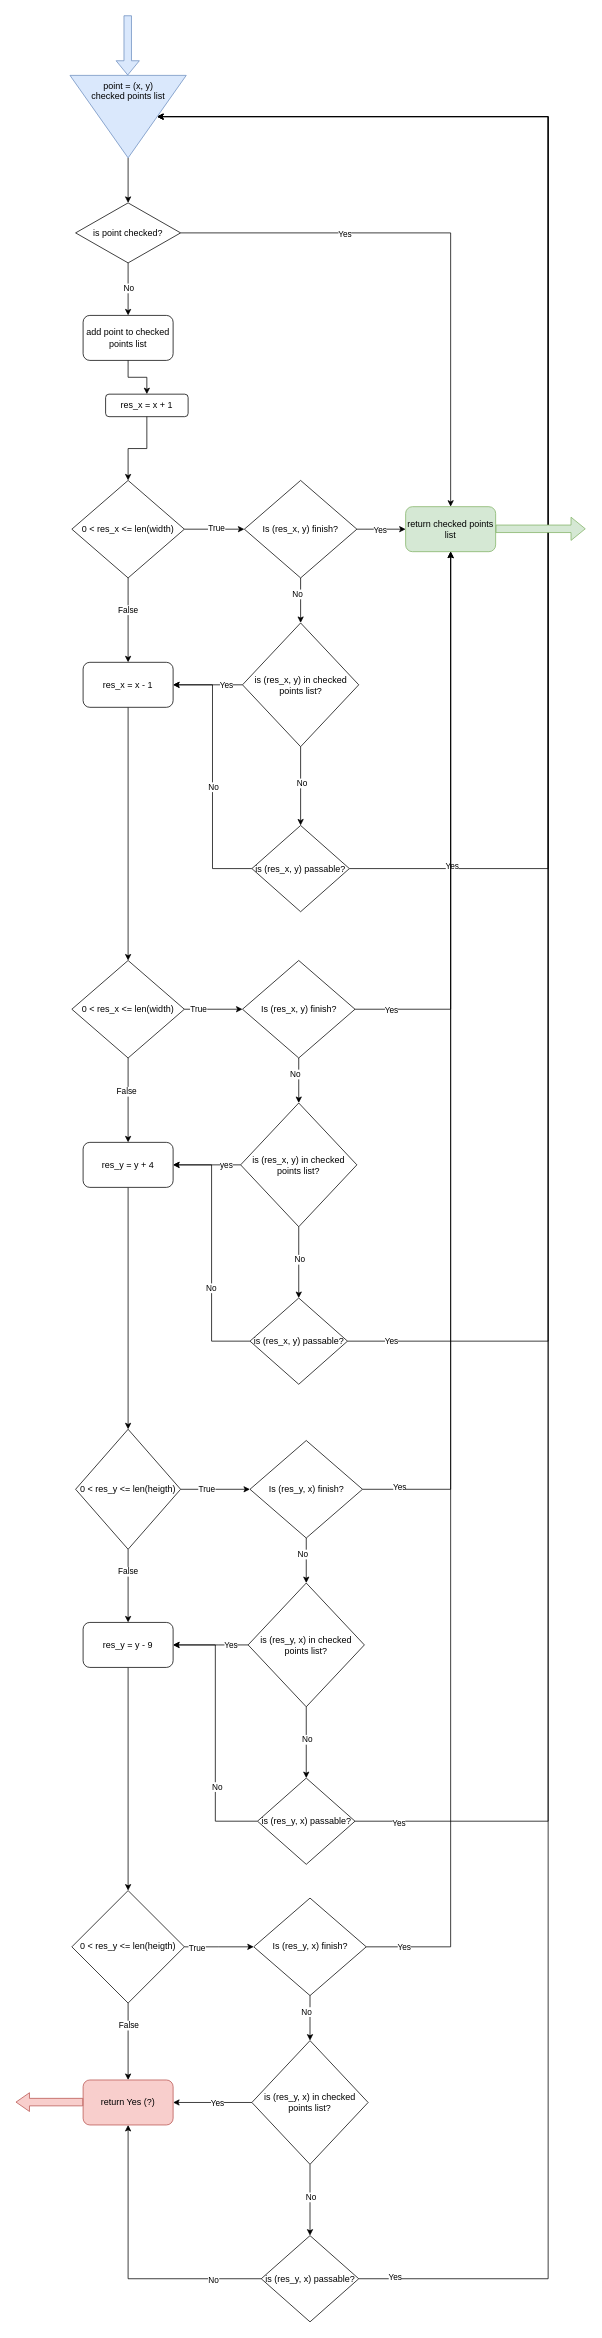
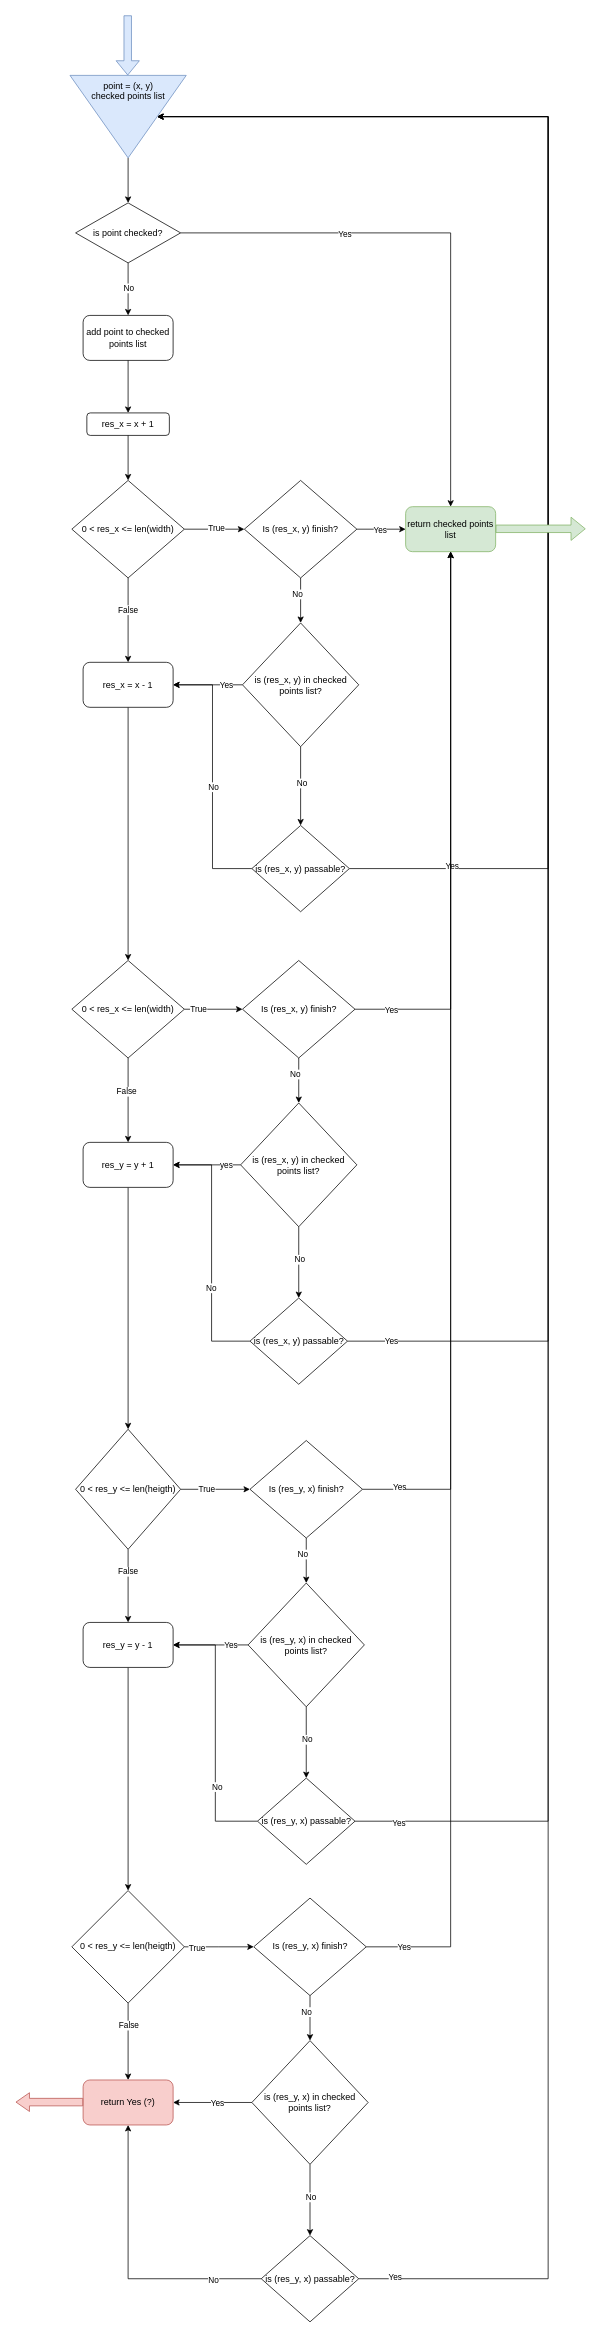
(147, 405) -> (128, 424)
(128, 1165) -> (128, 1165)
(128, 1645) -> (128, 1645)
